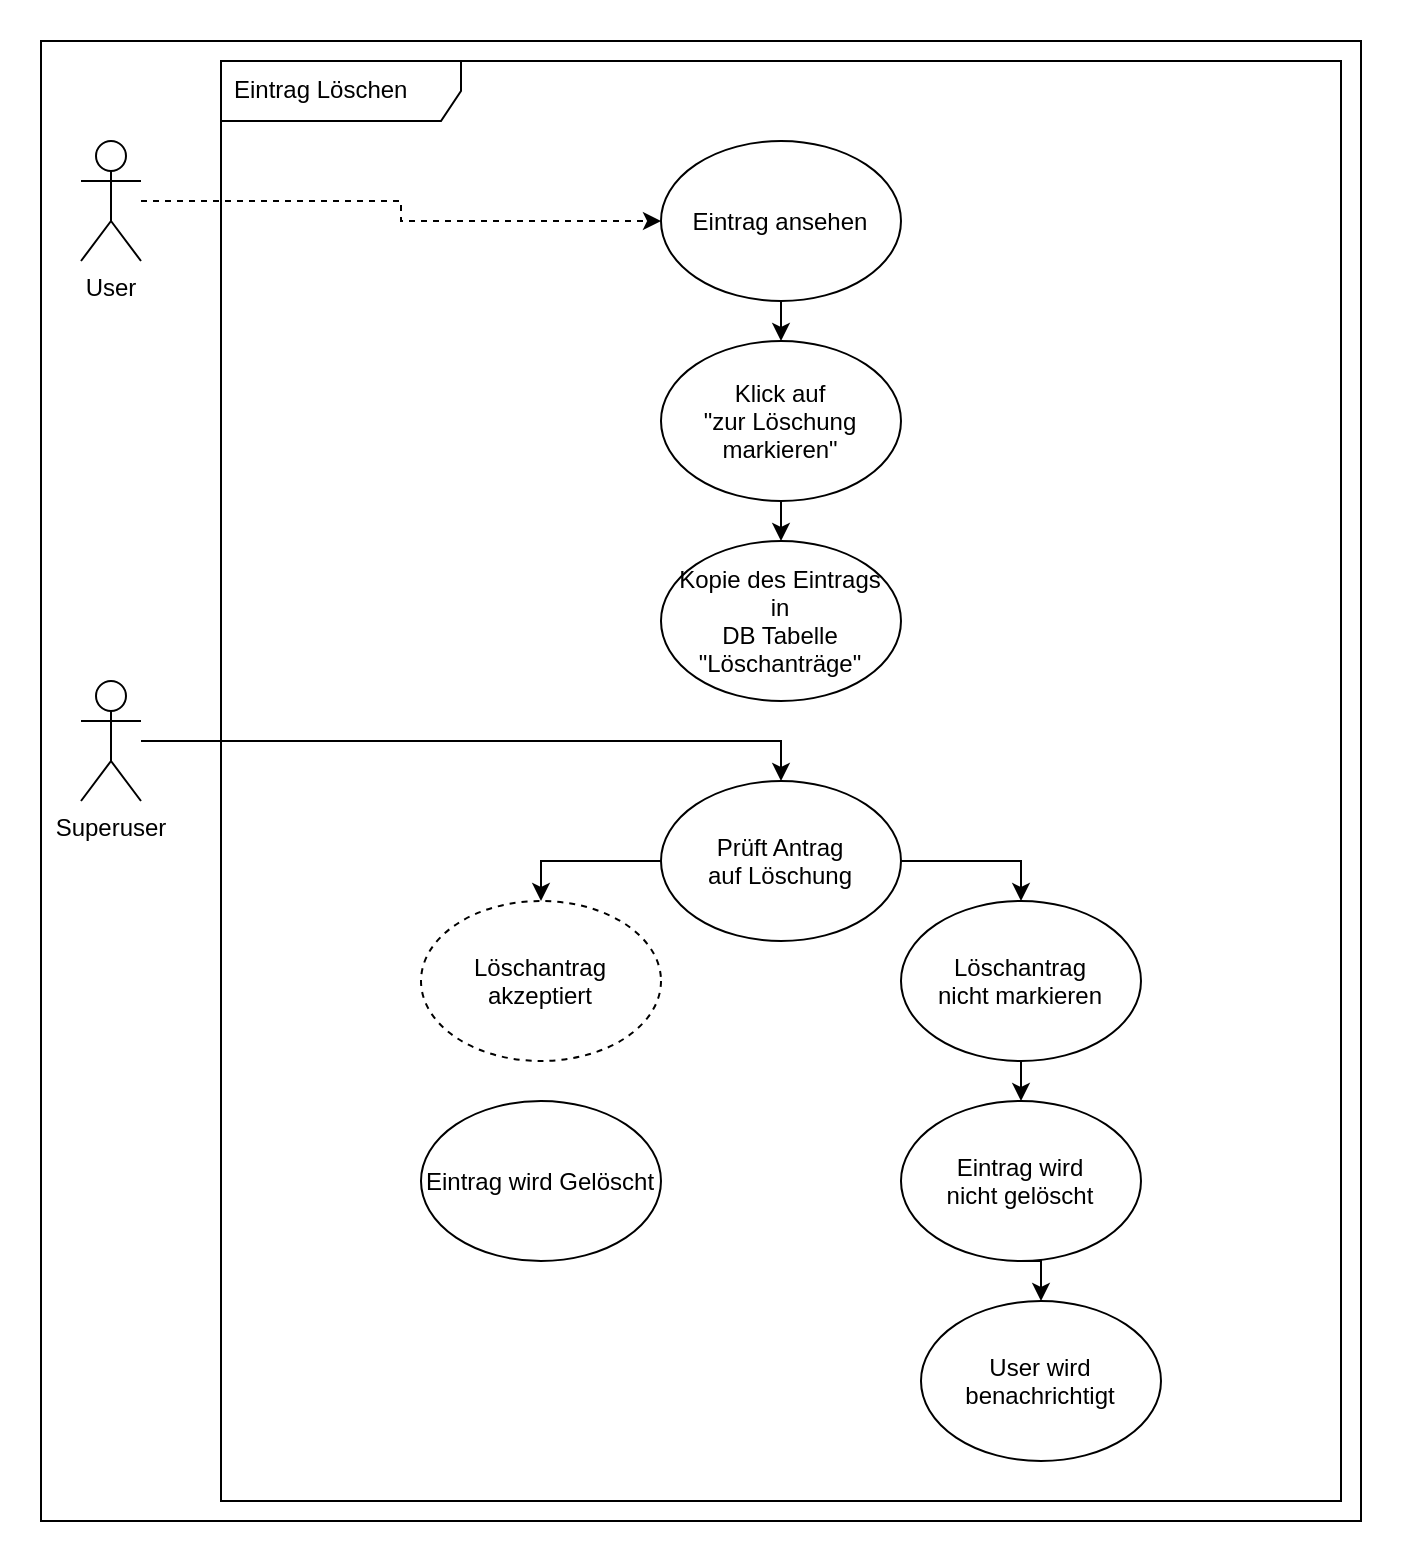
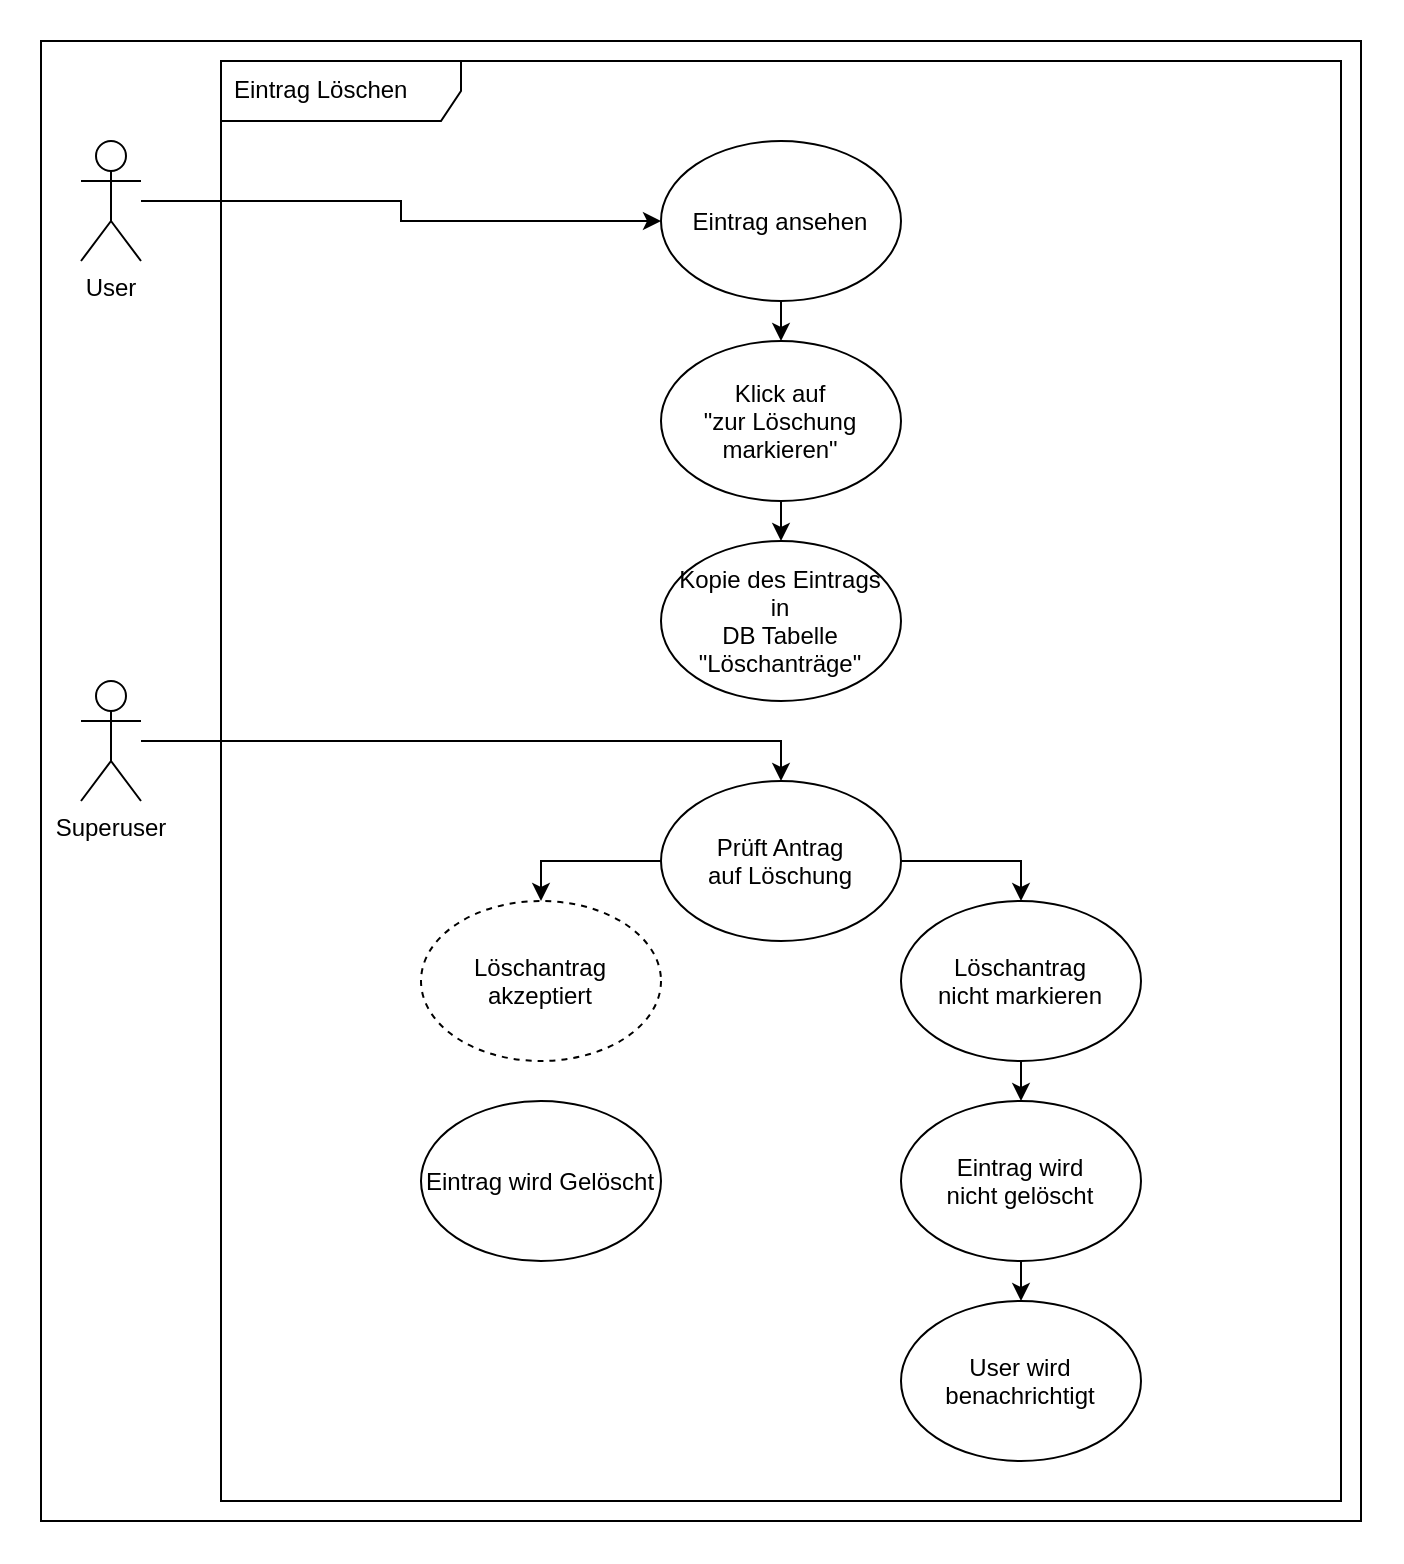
(401, 206) -> (401, 206)
(1041, 1381) -> (1021, 1381)
